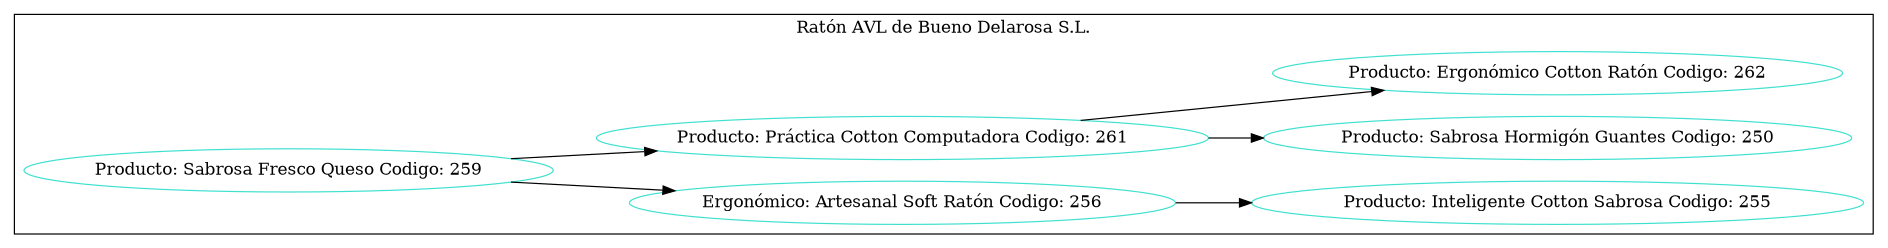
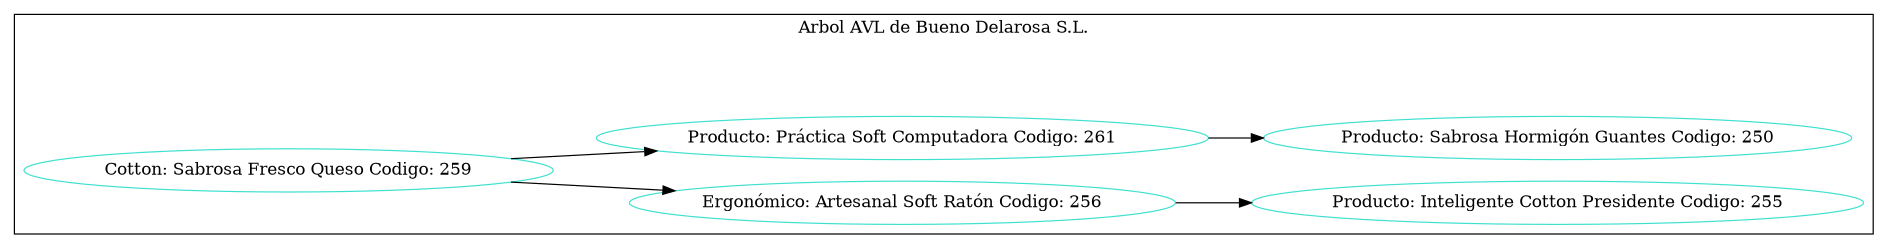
(944, 28) -> (944, 28)
(1558, 73) -> none
(902, 138) -> (902, 138)
(289, 170) -> (289, 170)
(1558, 203) -> (1558, 203)
